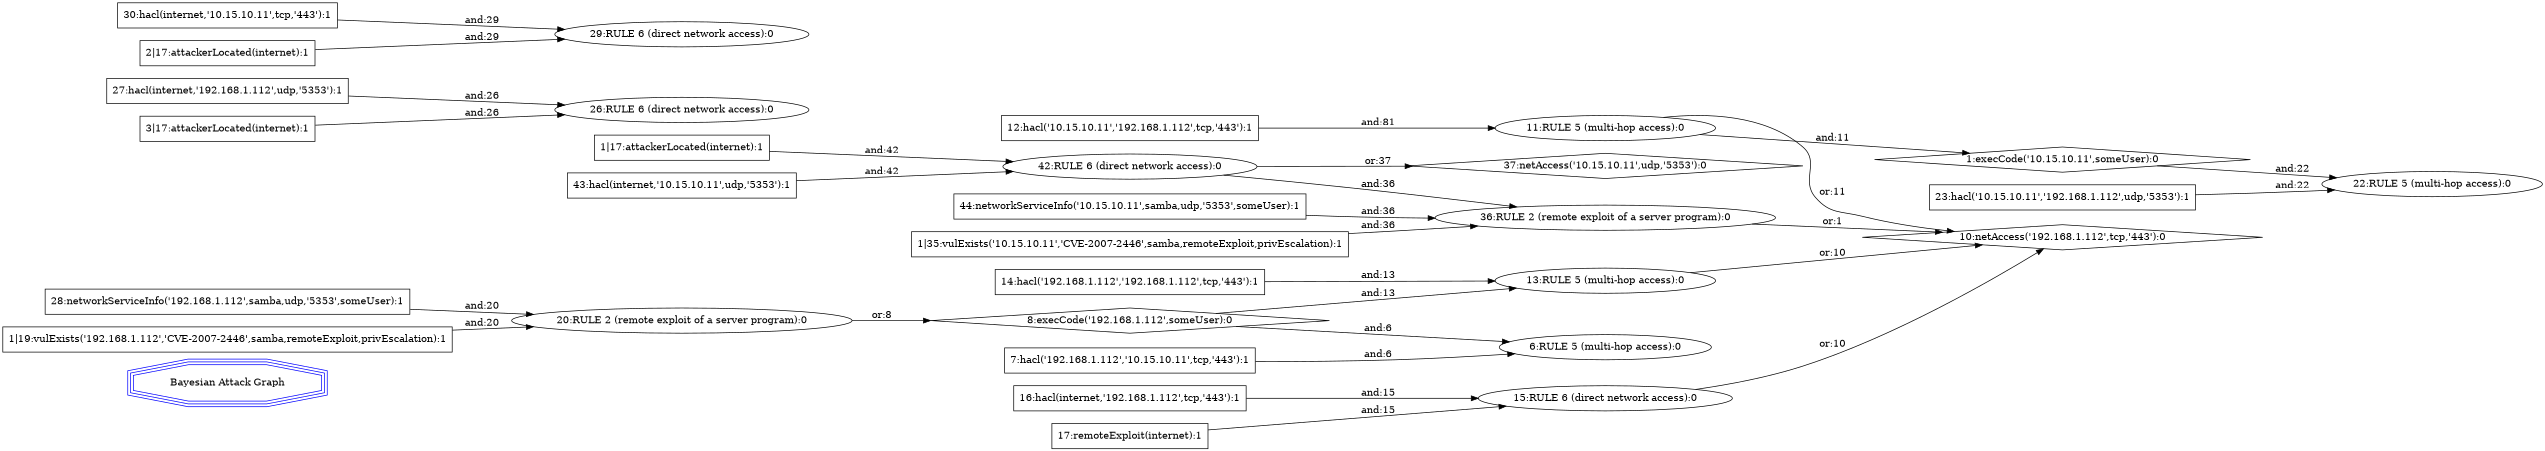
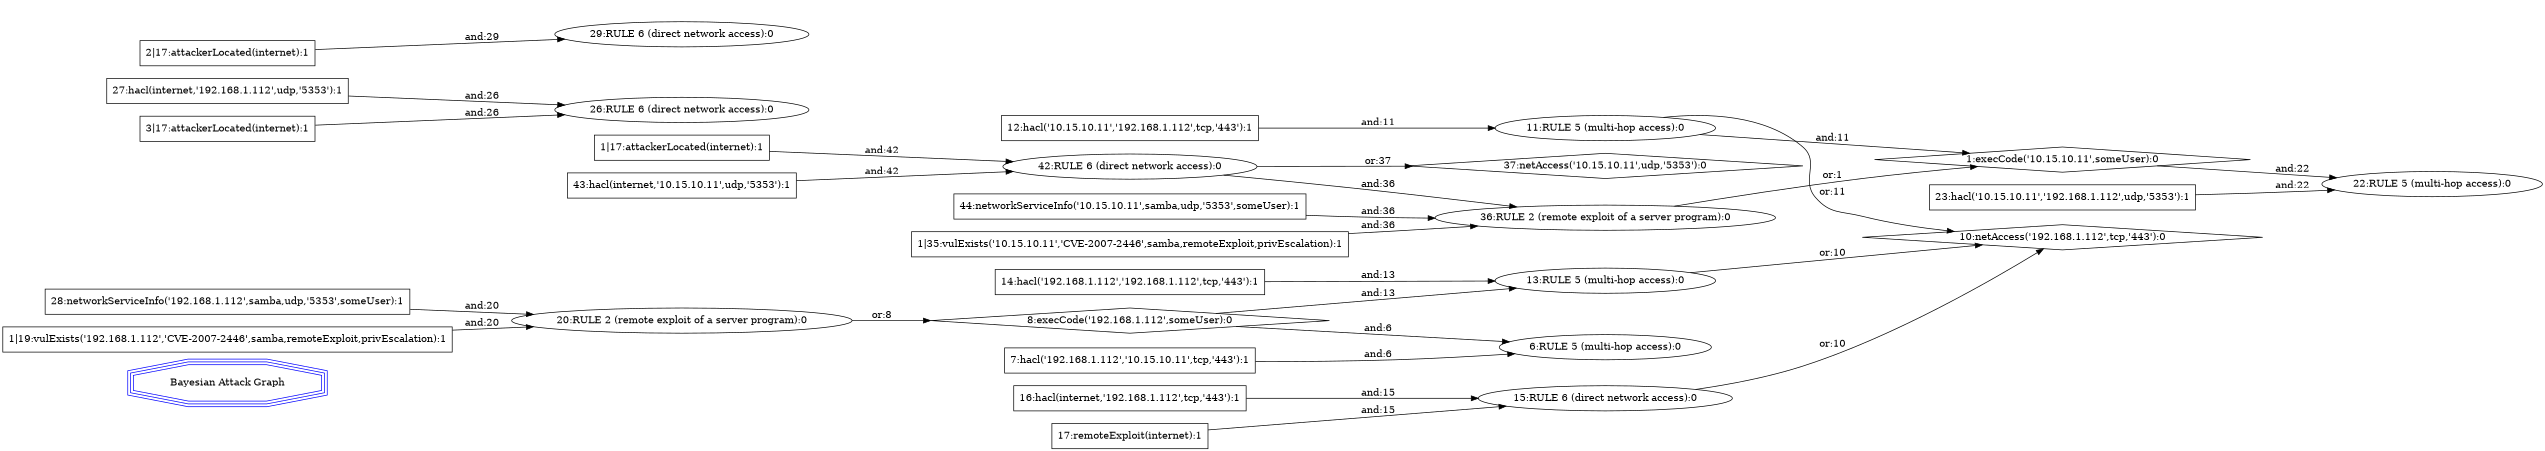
(227, 15) -> none
(1378, 123) -> (1378, 123)
(1844, 228) -> (1822, 184)
